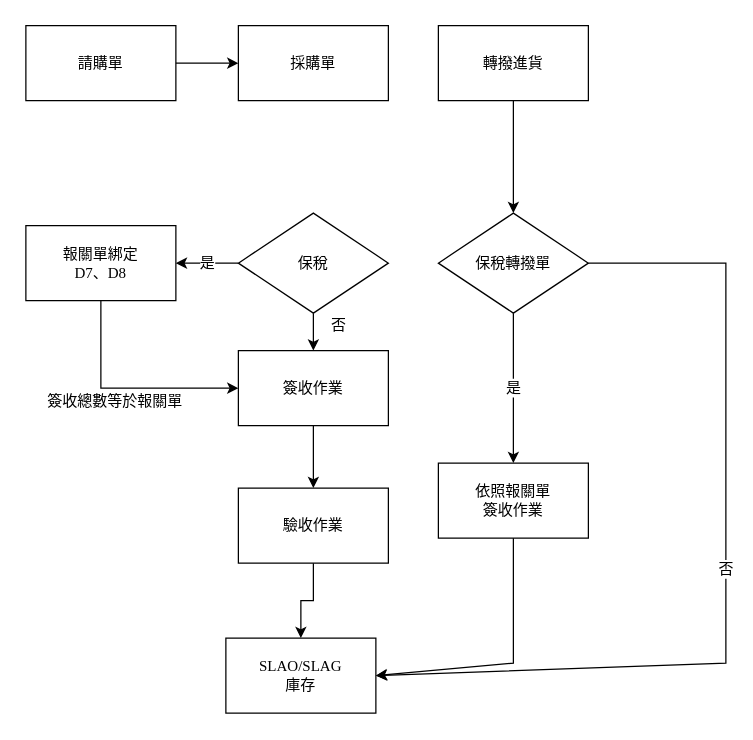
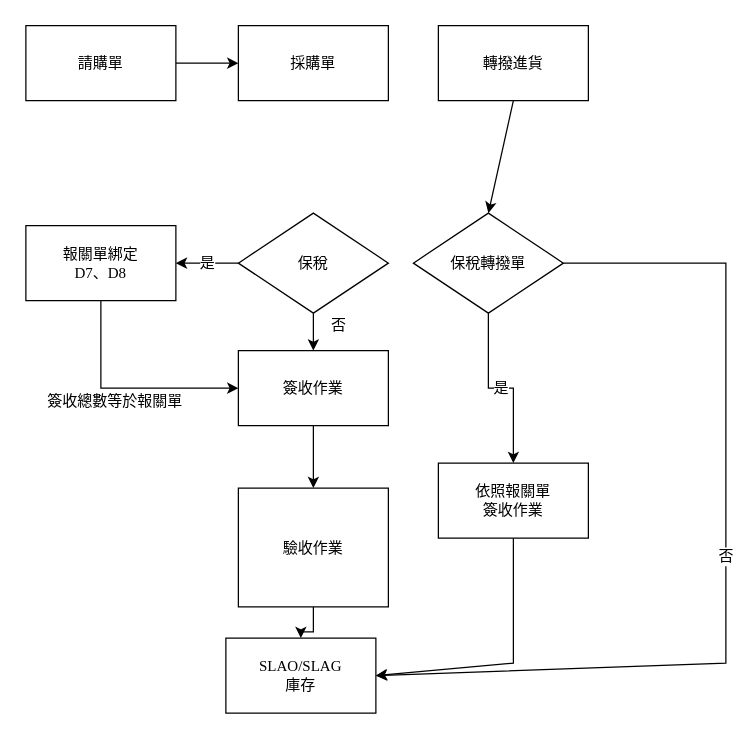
(513, 263) -> (488, 263)
(313, 526) -> (313, 548)
